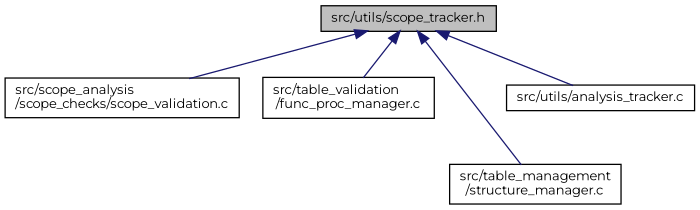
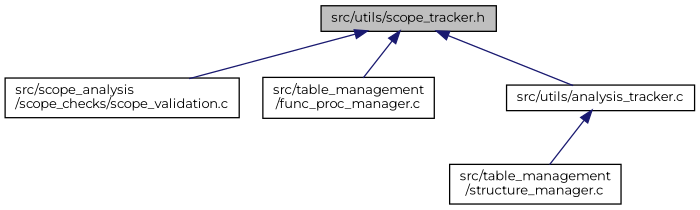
(349, 98) -> (349, 98)
(473, 103) -> (567, 143)
